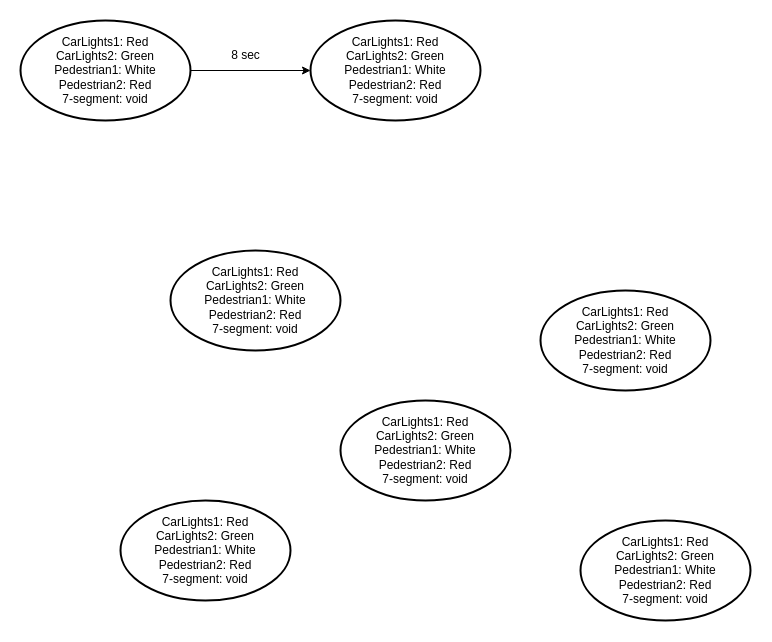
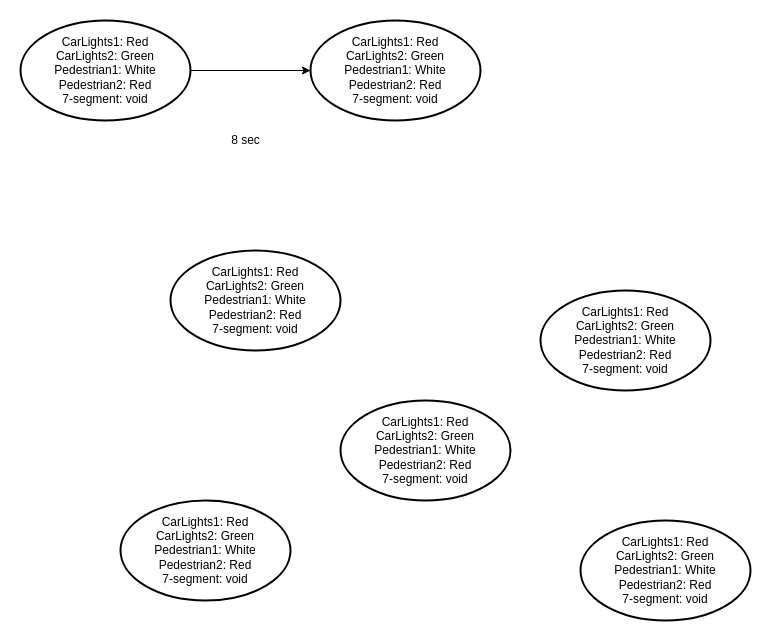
(246, 56) -> (246, 141)
